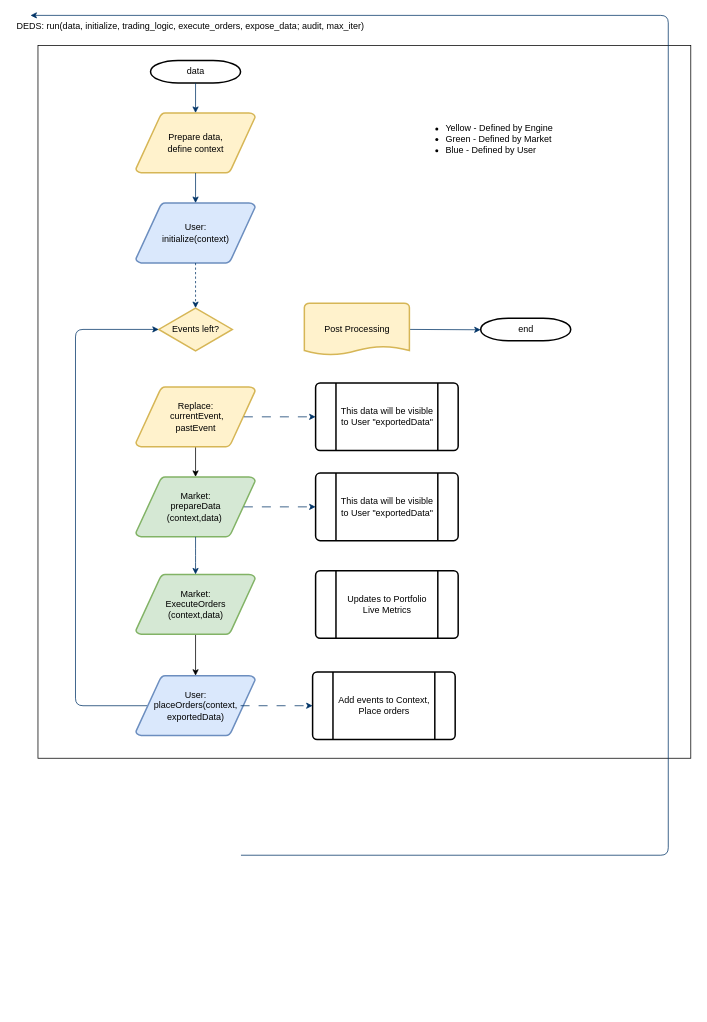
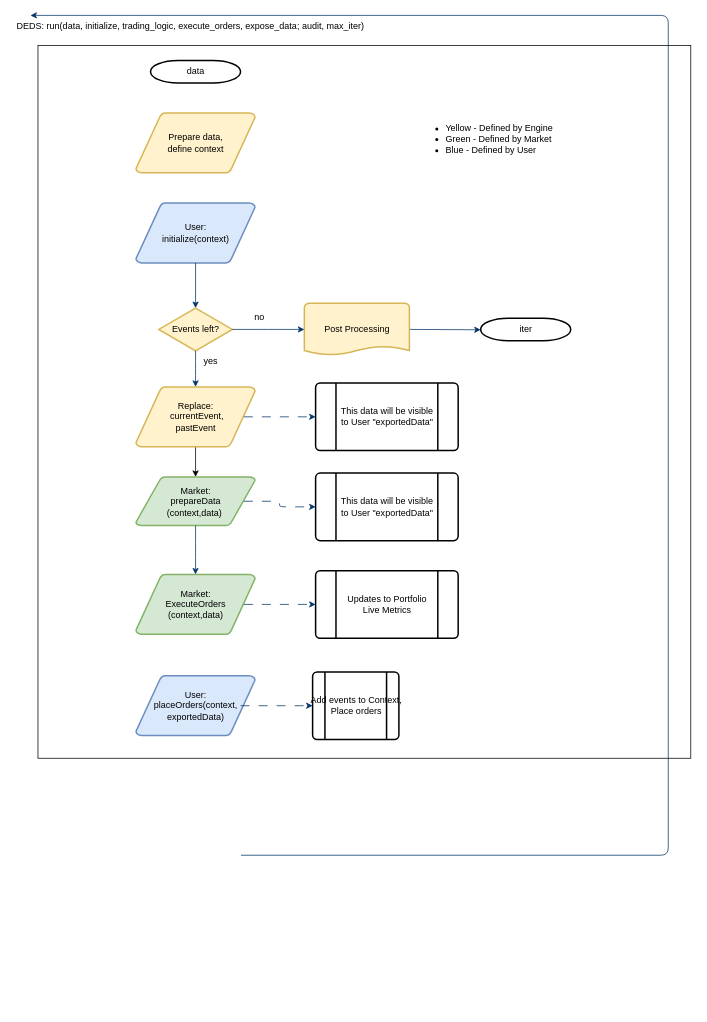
(195, 95) -> none
(195, 185) -> none
(195, 283) -> (195, 283)
none -> (259, 316)
none -> (264, 329)
(526, 330) -> (526, 330)
none -> (210, 360)
none -> (195, 366)
(195, 507) -> (195, 501)
(75, 515) -> none
none -> (272, 604)
(195, 652) -> none
(384, 705) -> (356, 705)
